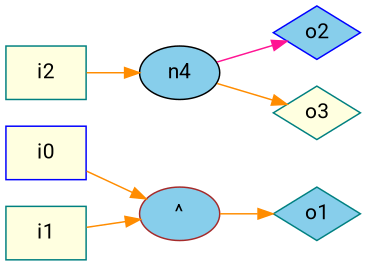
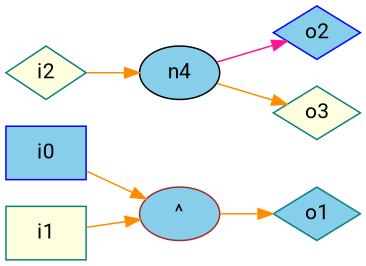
(46, 73) -> (46, 73)
(46, 153) -> (46, 153)
